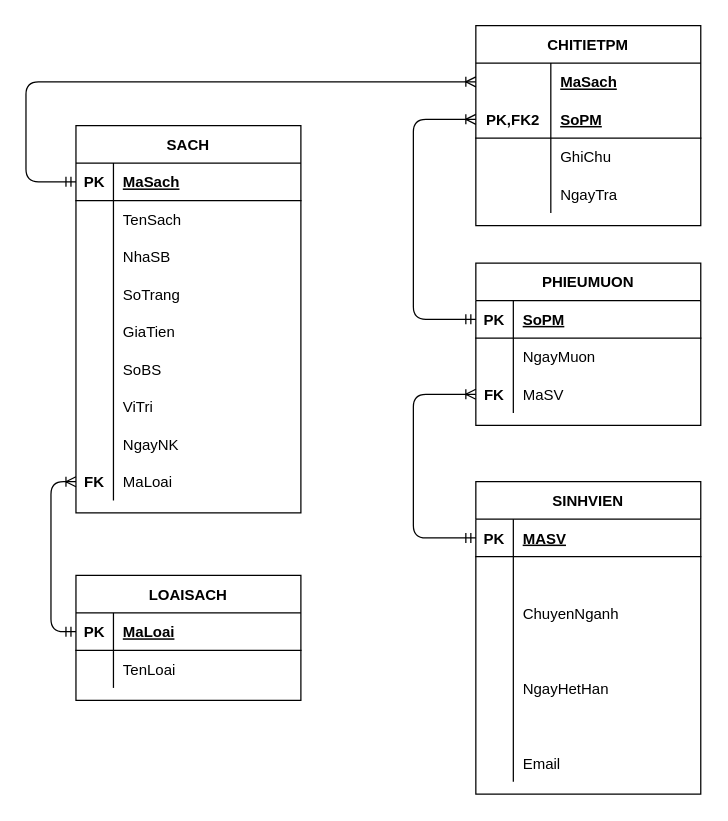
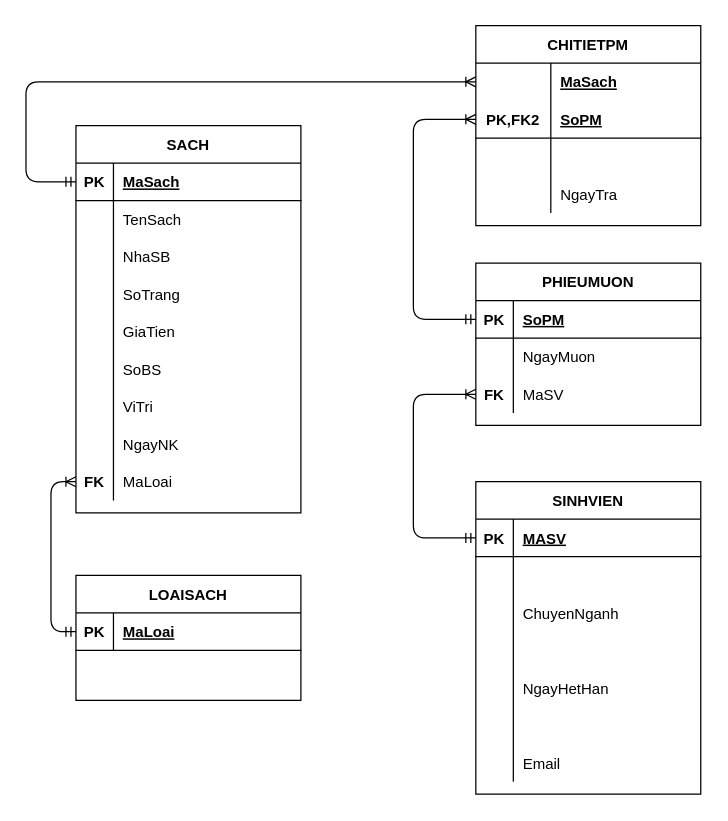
(626, 157) -> none
(207, 669) -> none
